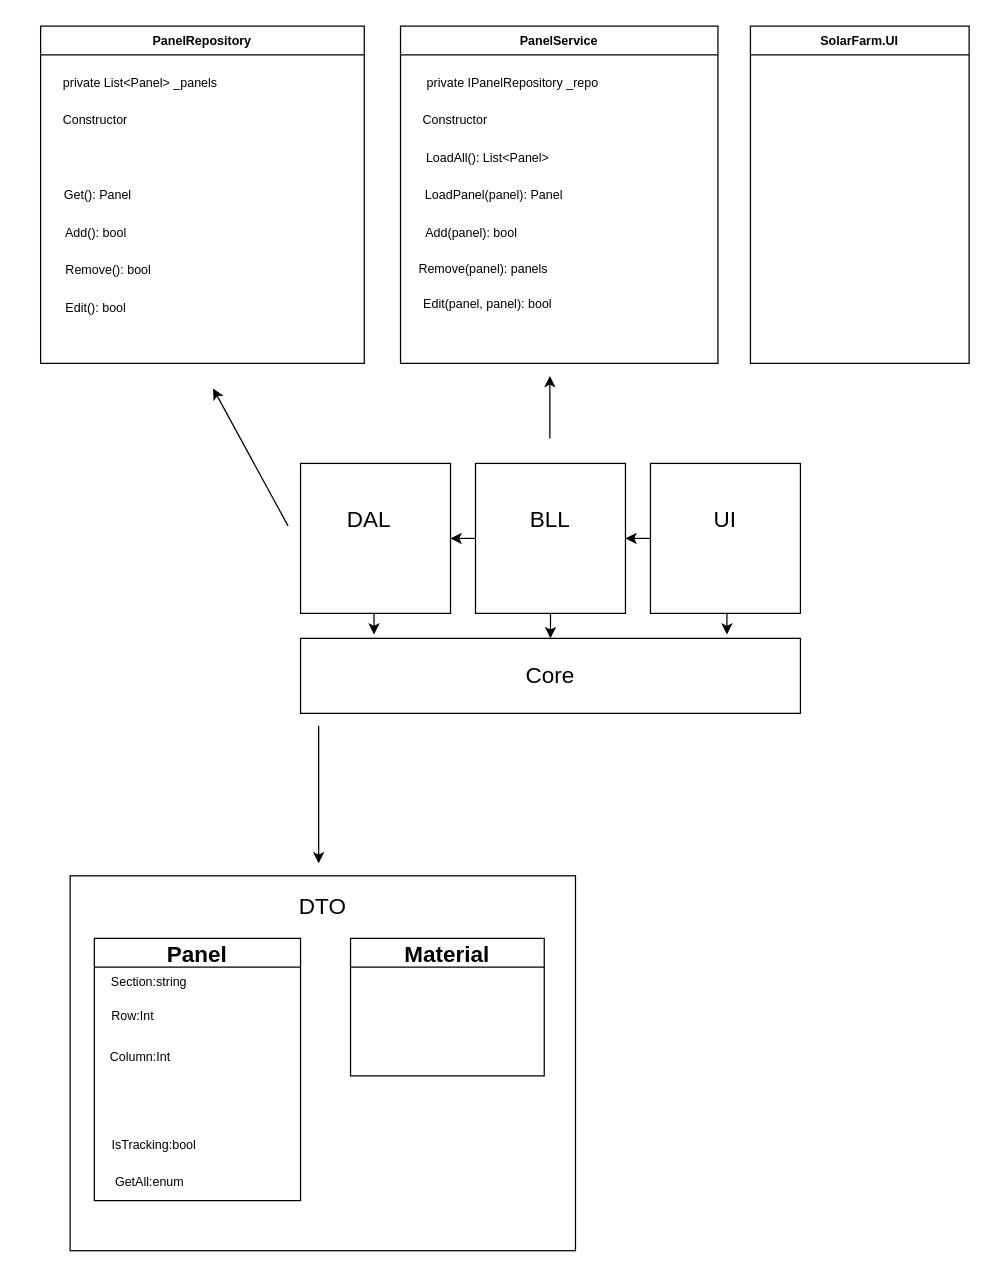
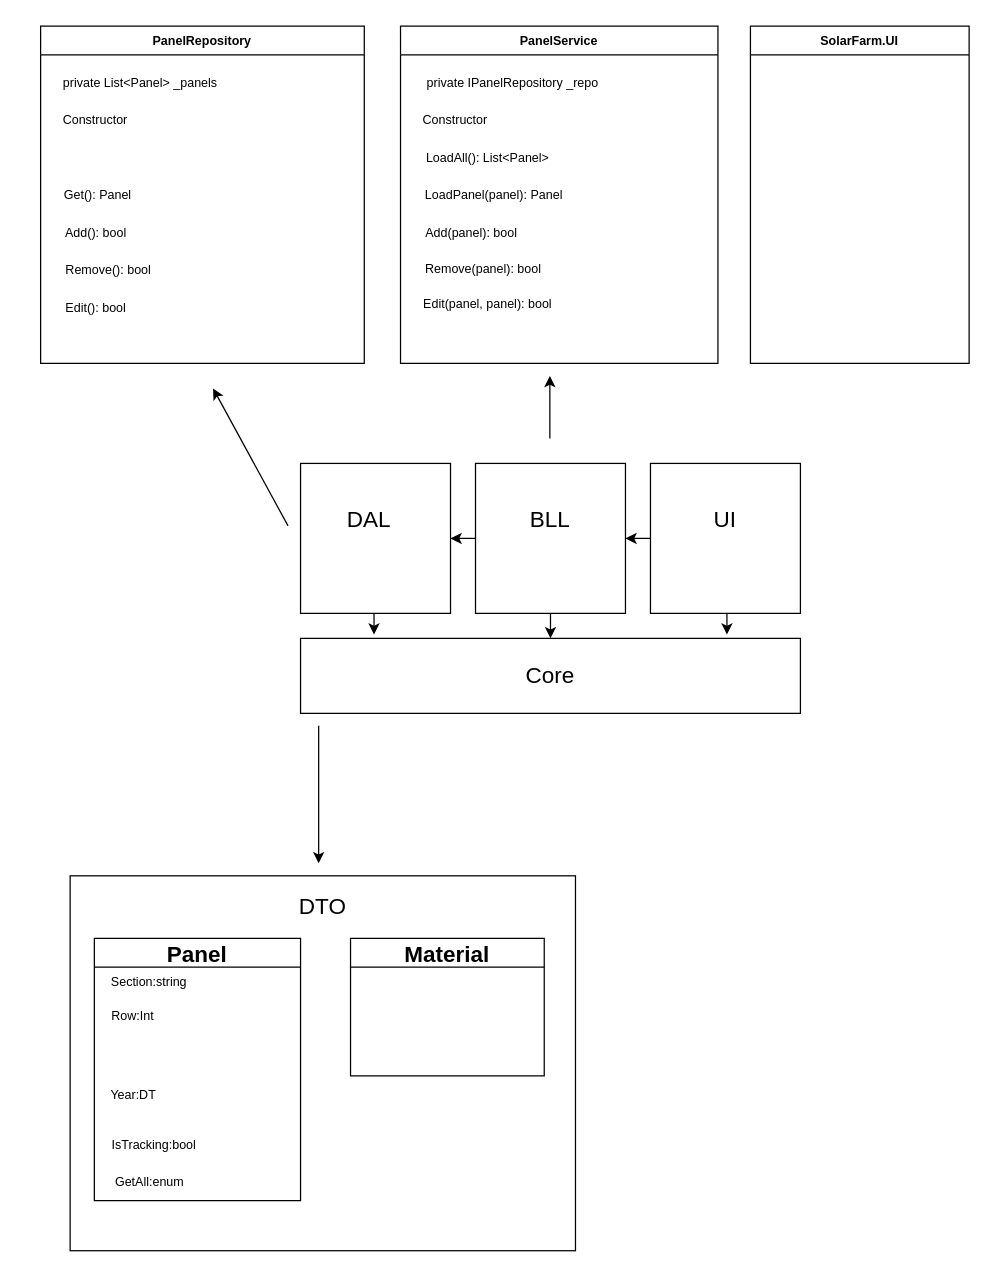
(484, 268) -> (484, 268)
(141, 1057) -> none
none -> (134, 1094)
